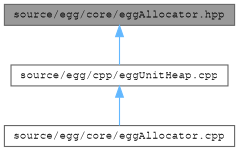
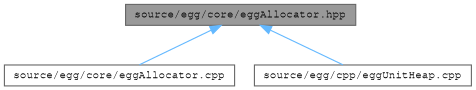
(120, 111) -> (175, 47)
